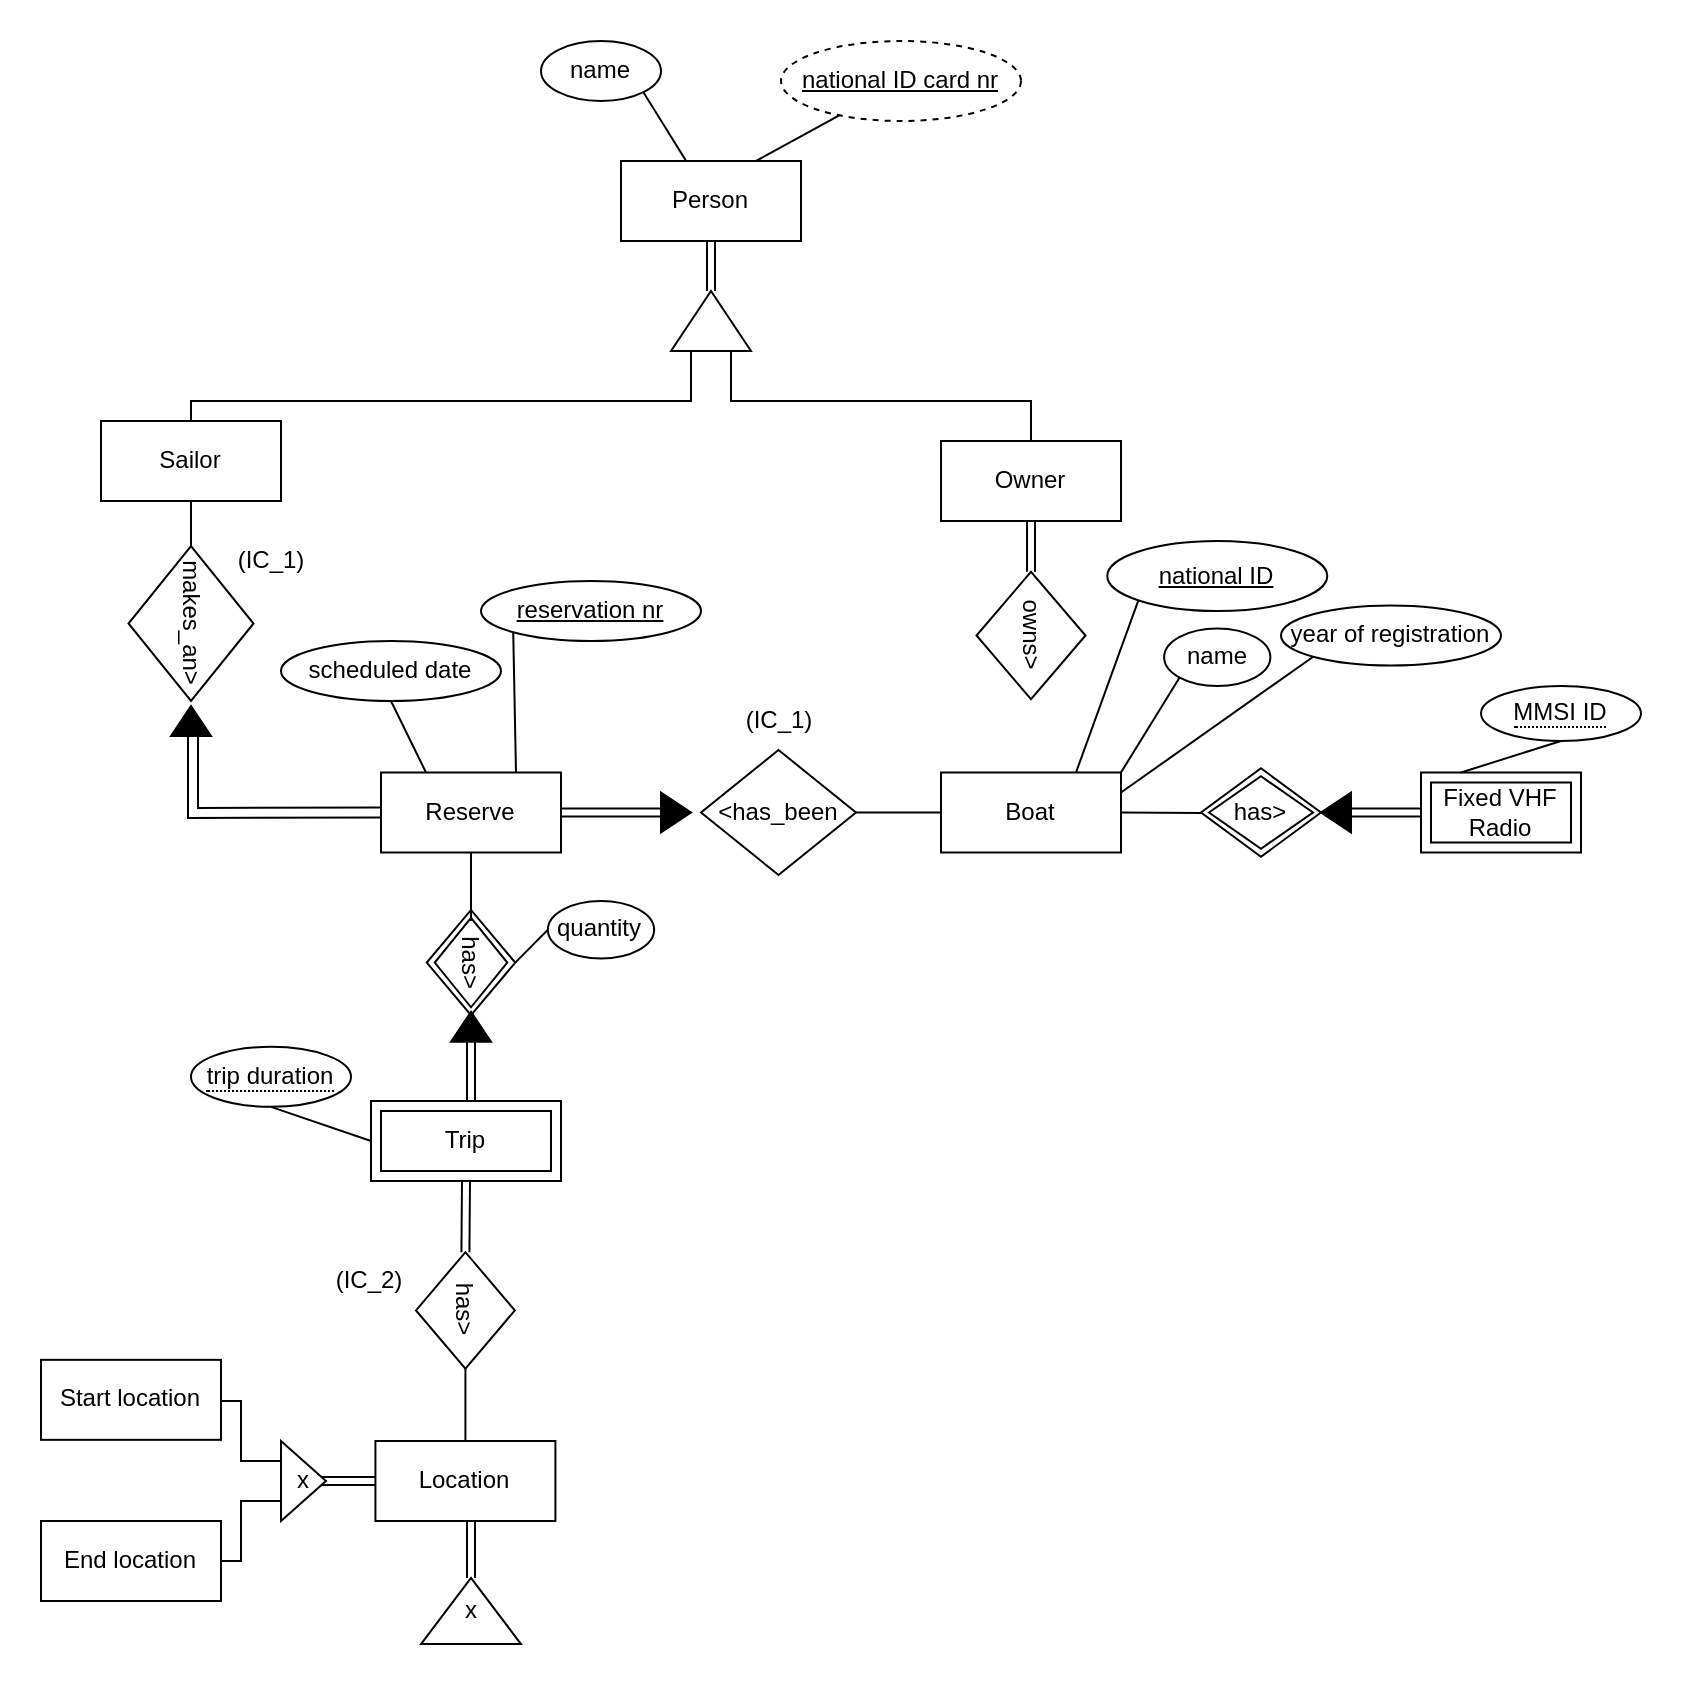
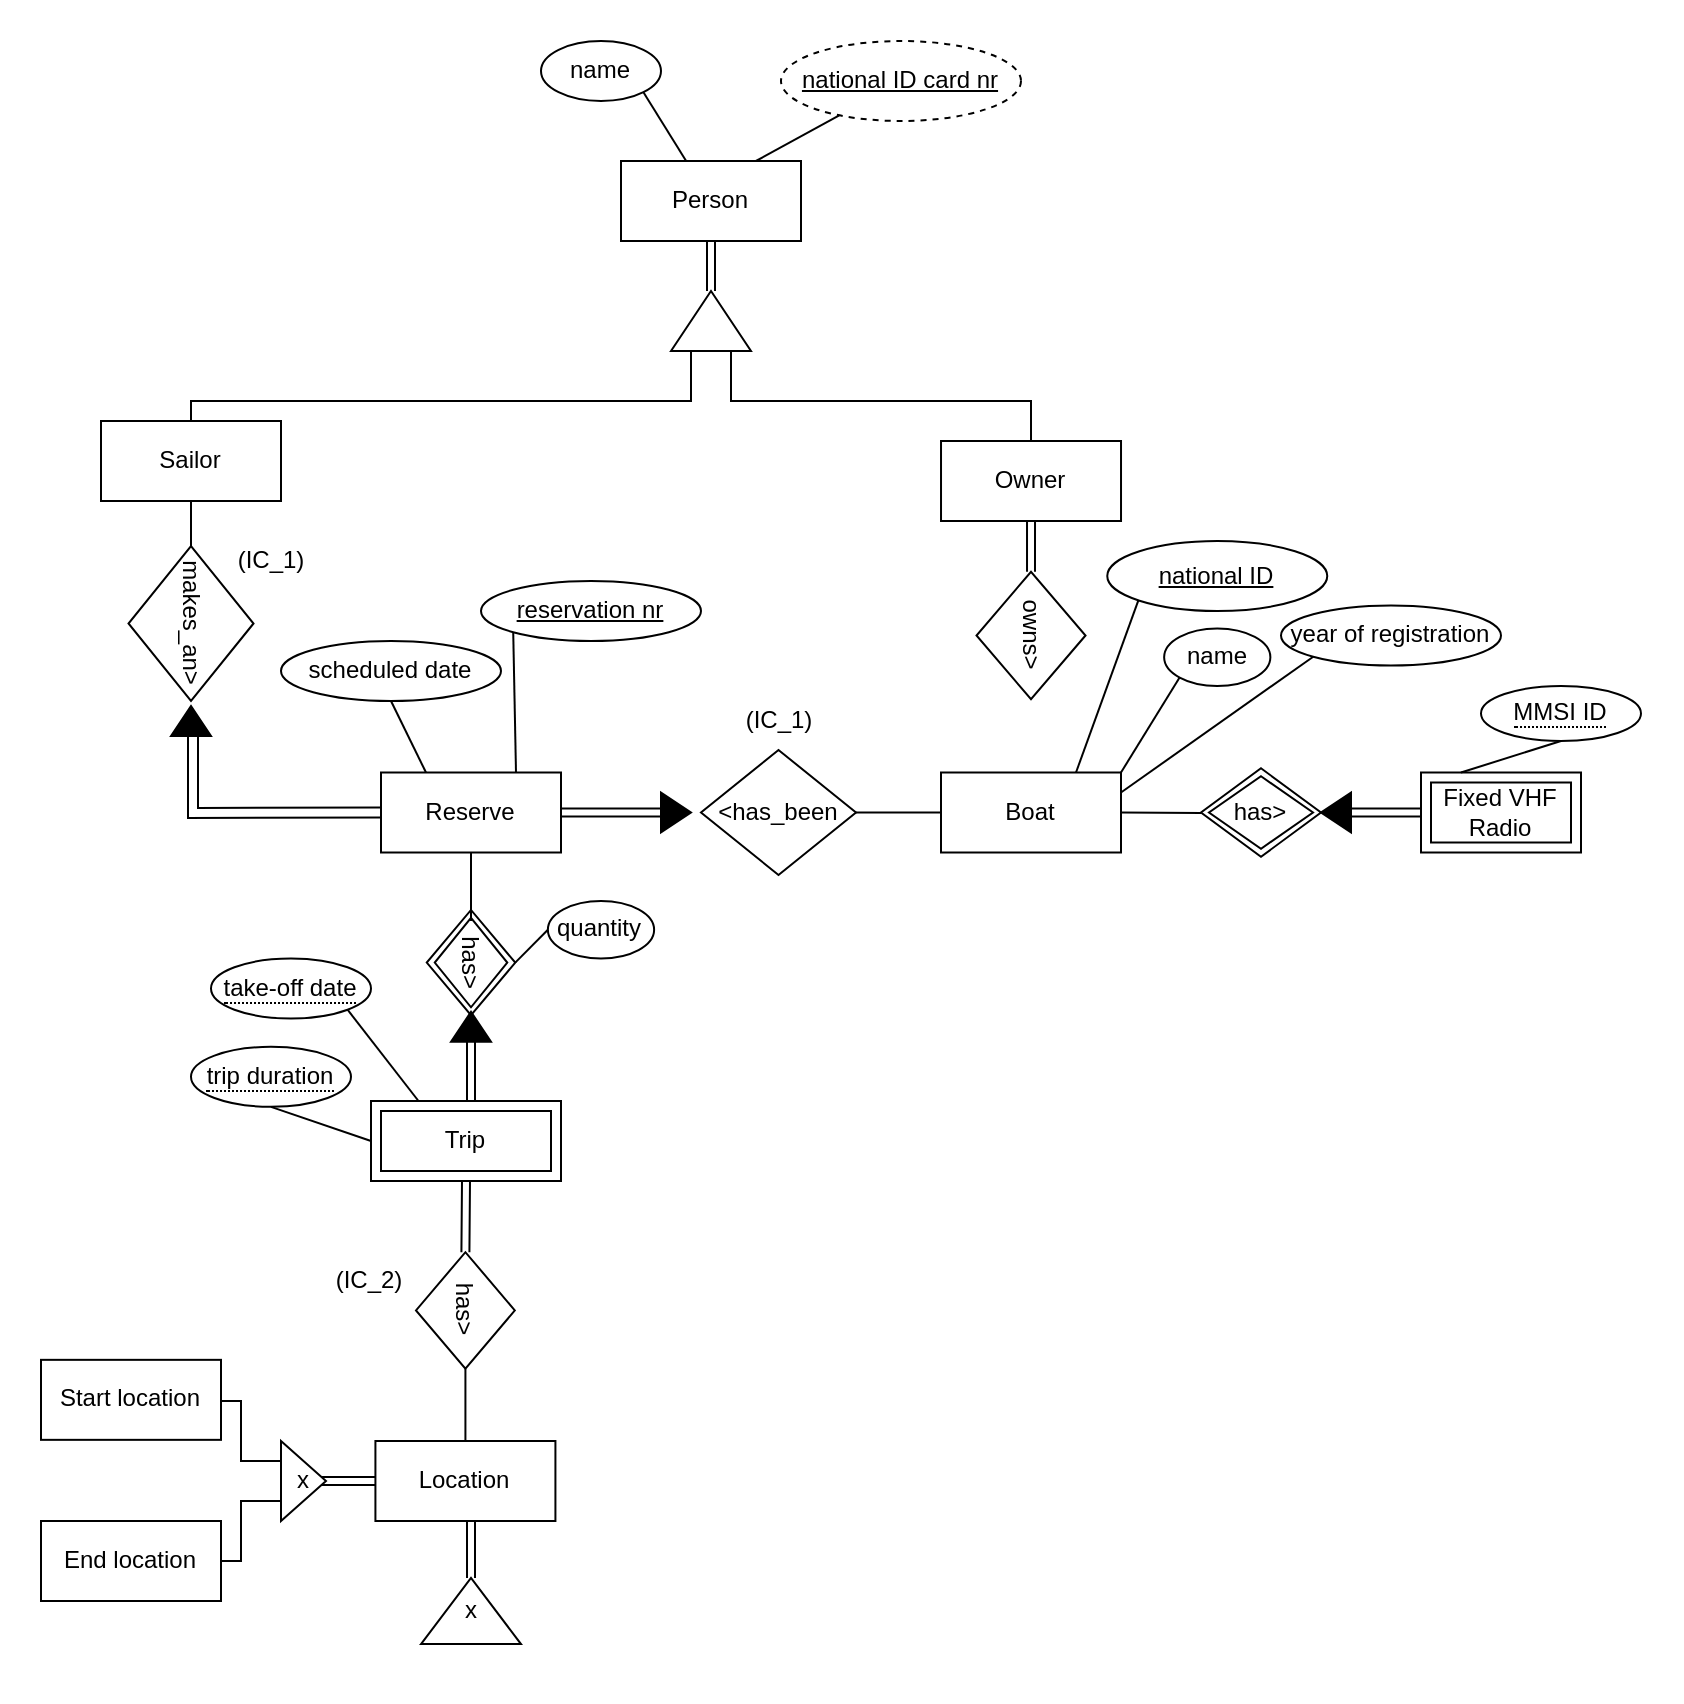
none -> (291, 989)
none -> (383, 1055)
